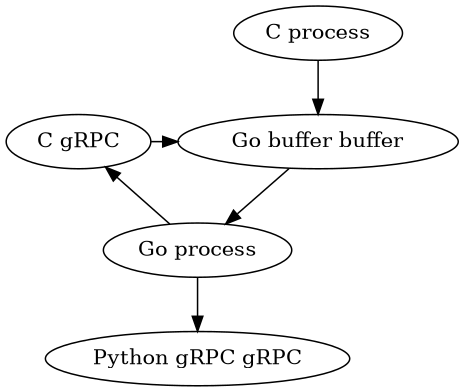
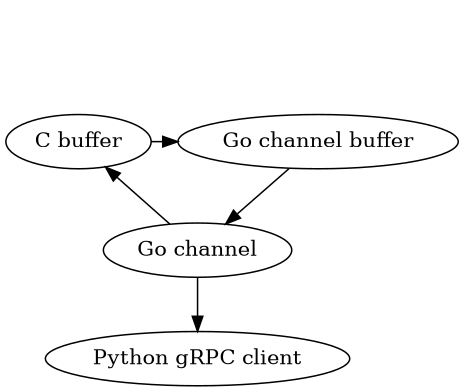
(318, 33) -> none
(79, 142) -> (79, 142)
(318, 142) -> (318, 142)
(198, 250) -> (198, 250)
(198, 359) -> (198, 359)
